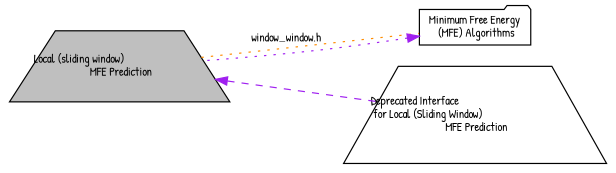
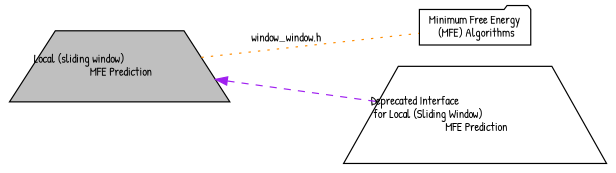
(306, 52) -> none
